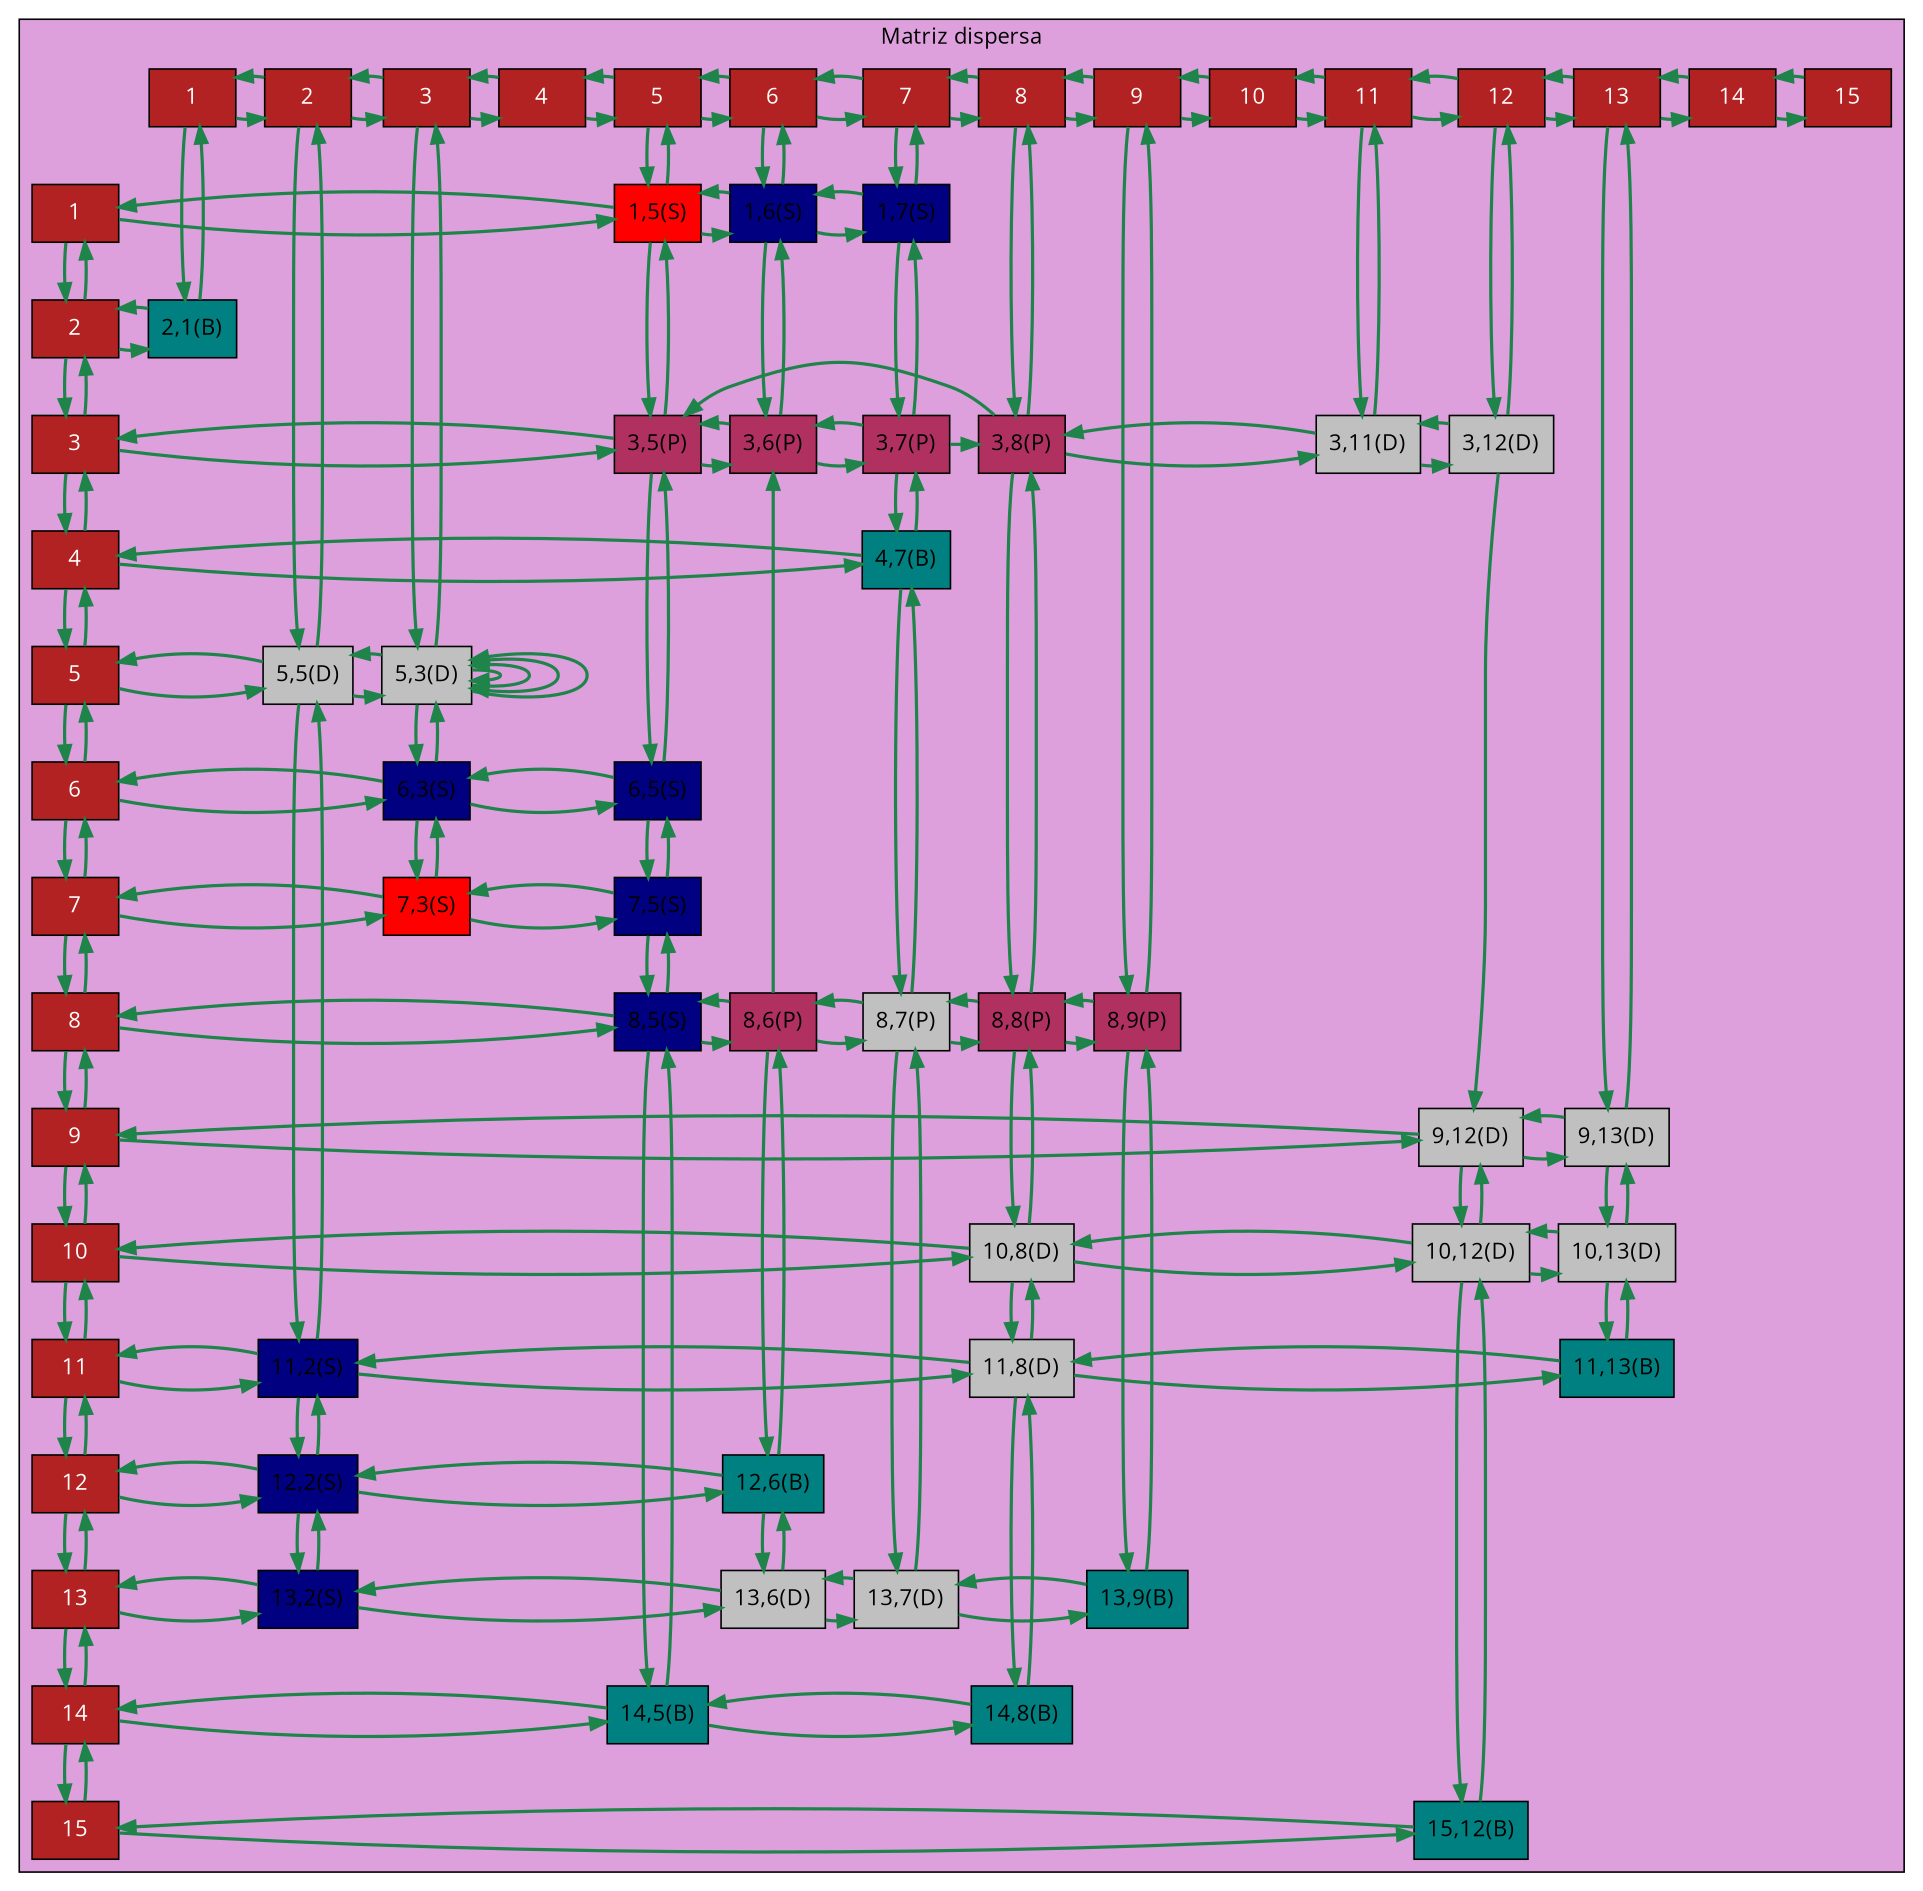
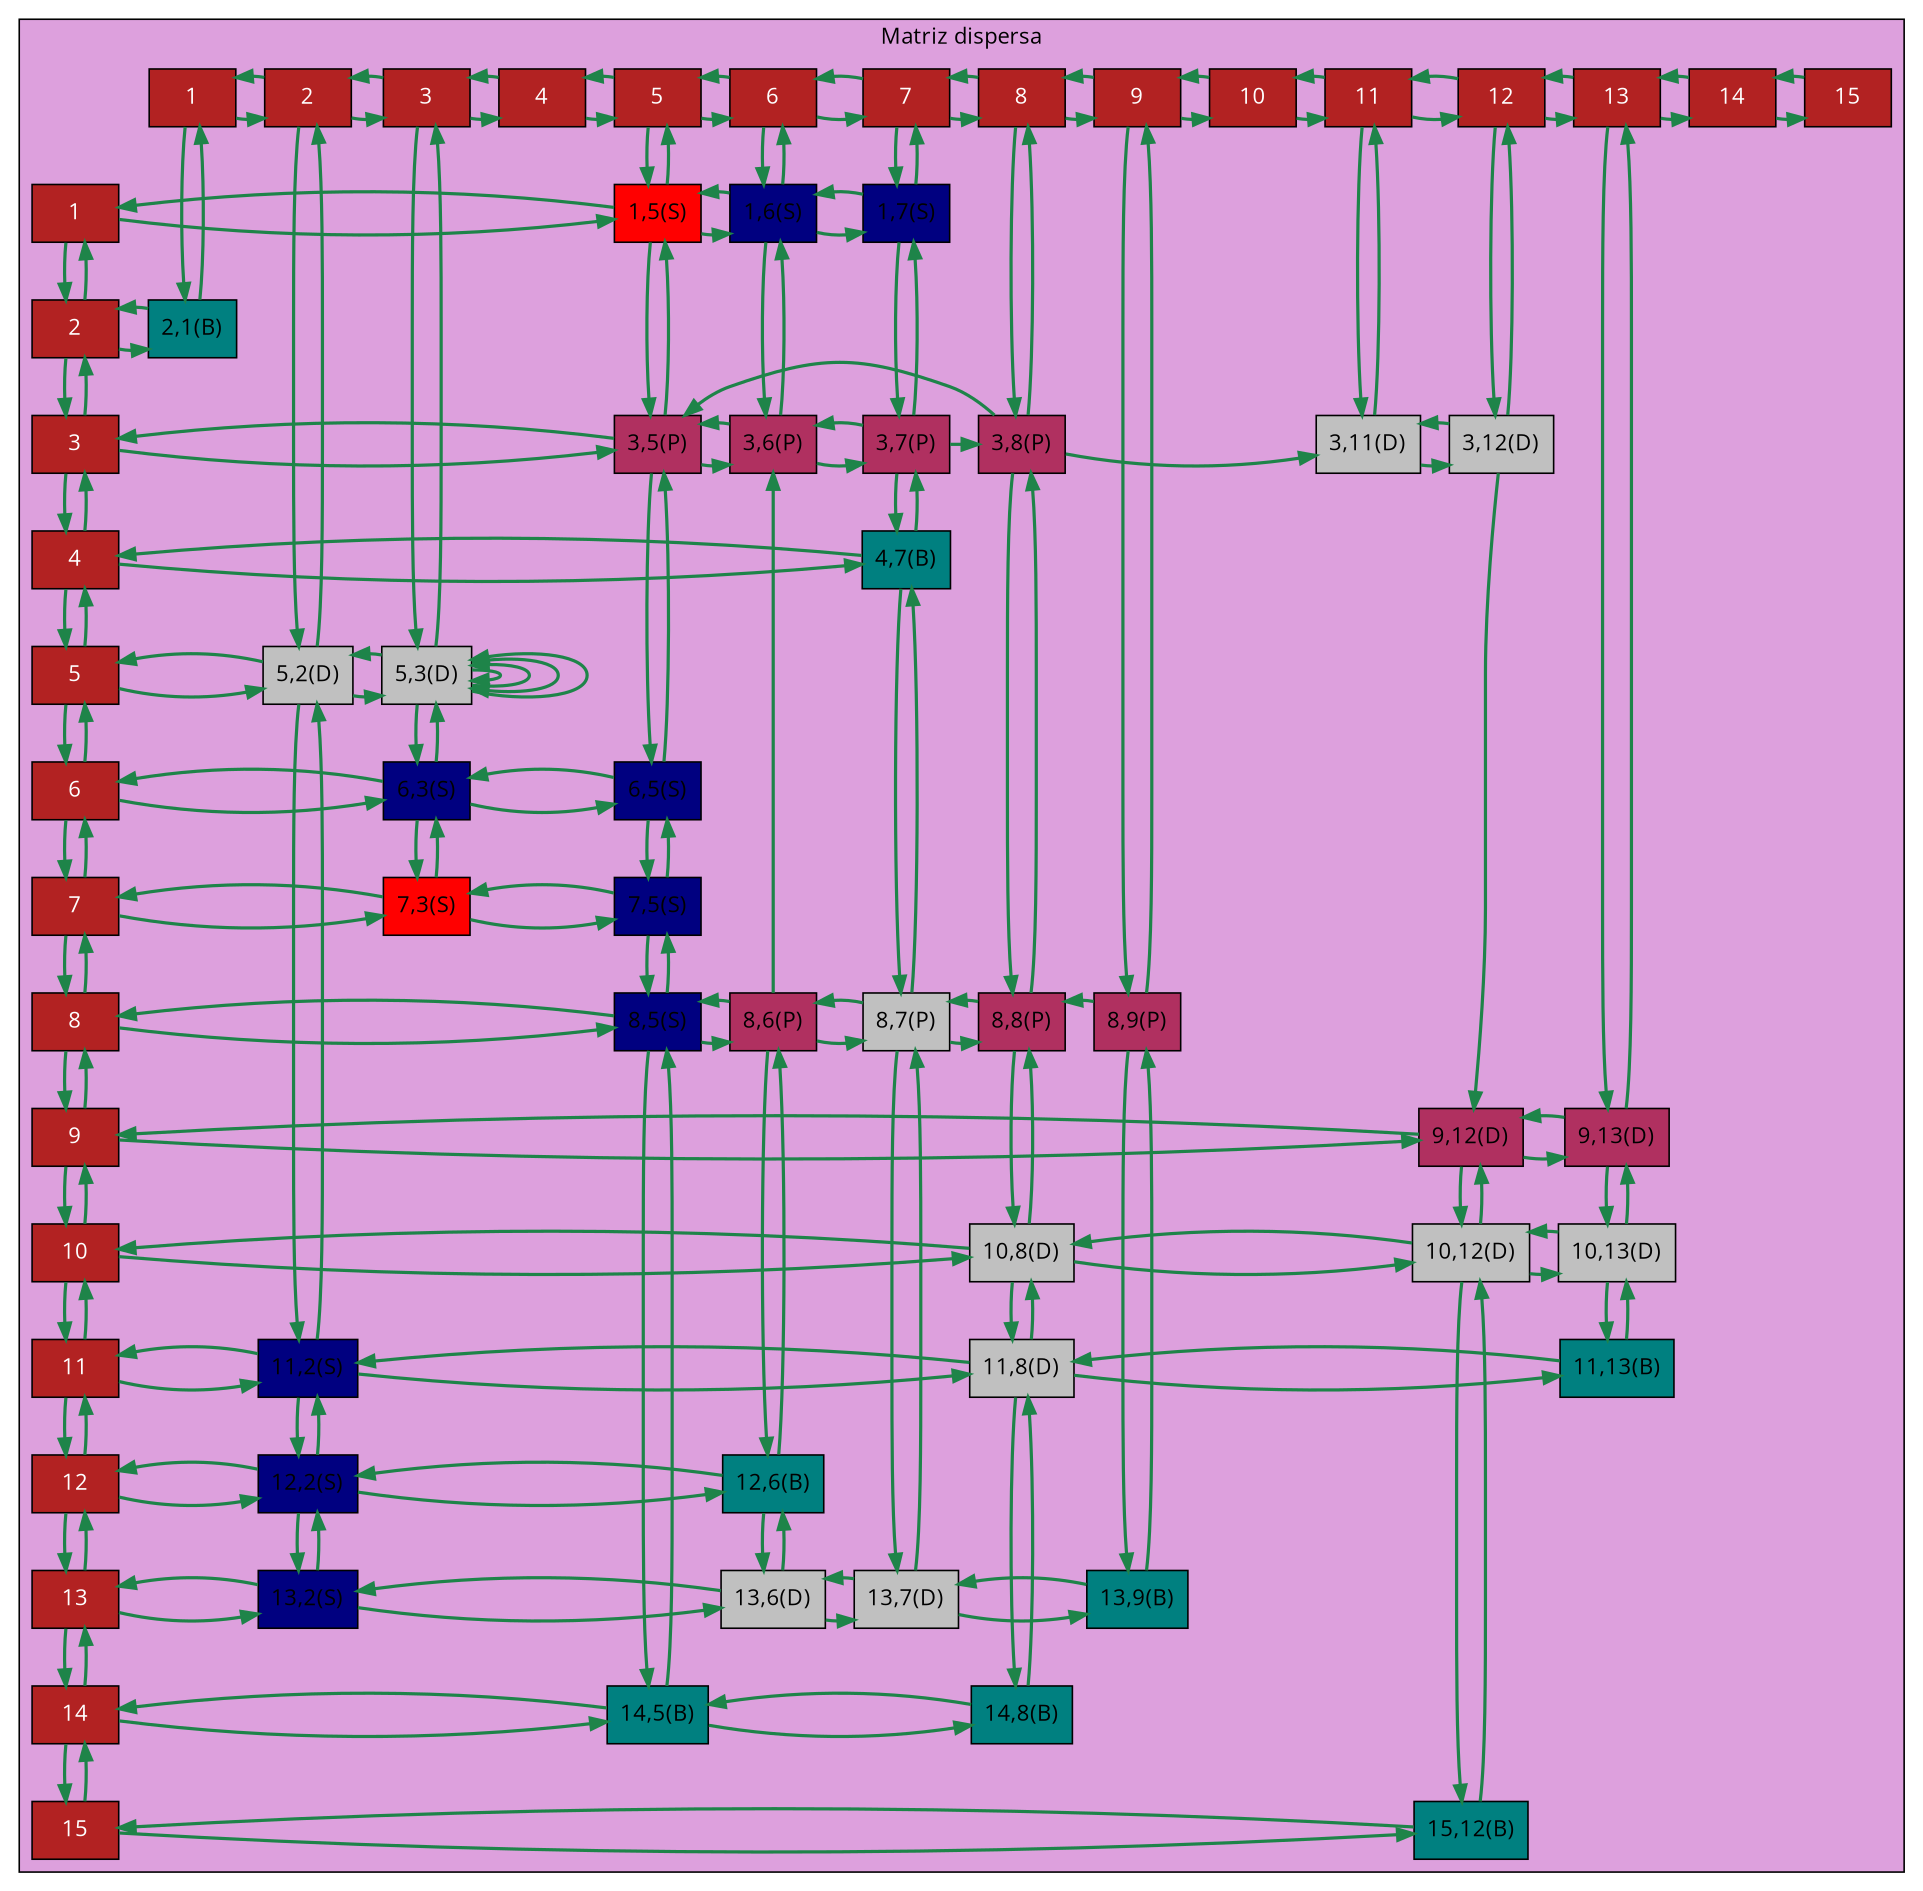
(1199, 423) -> none
(308, 675) -> (308, 675)
(1072, 1043) -> none
(1471, 1137) -> (1471, 1137)
(1617, 1137) -> (1617, 1137)
